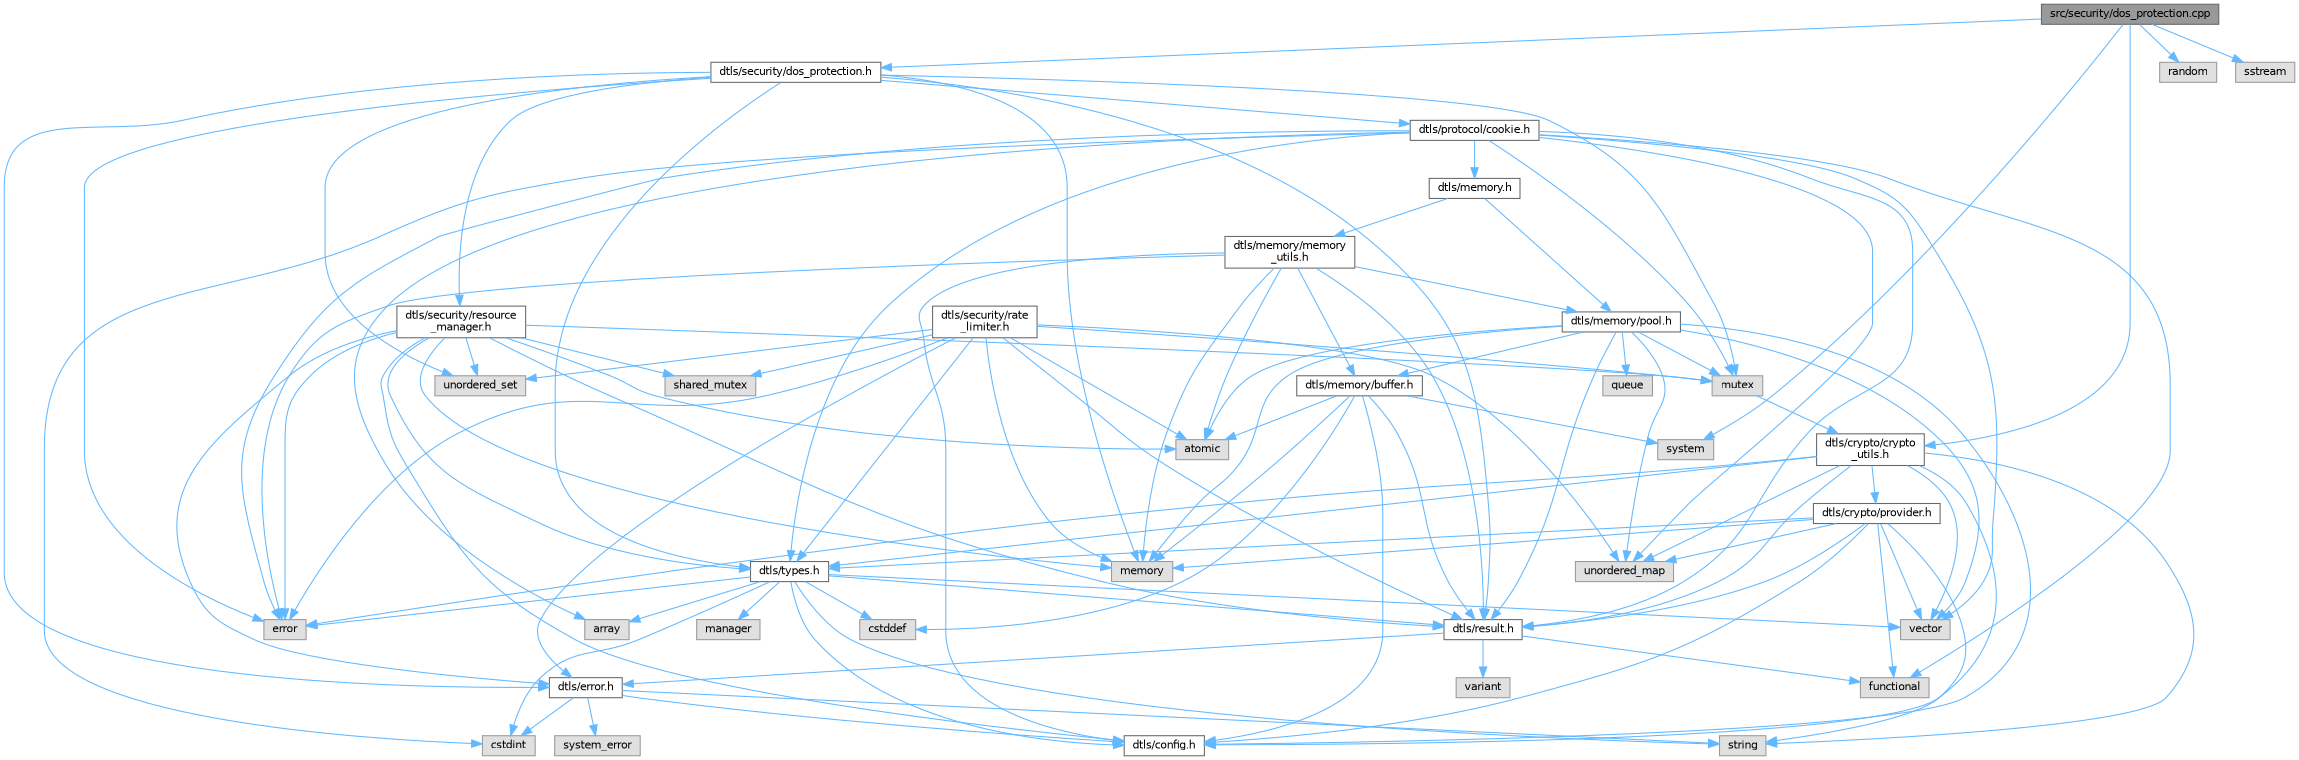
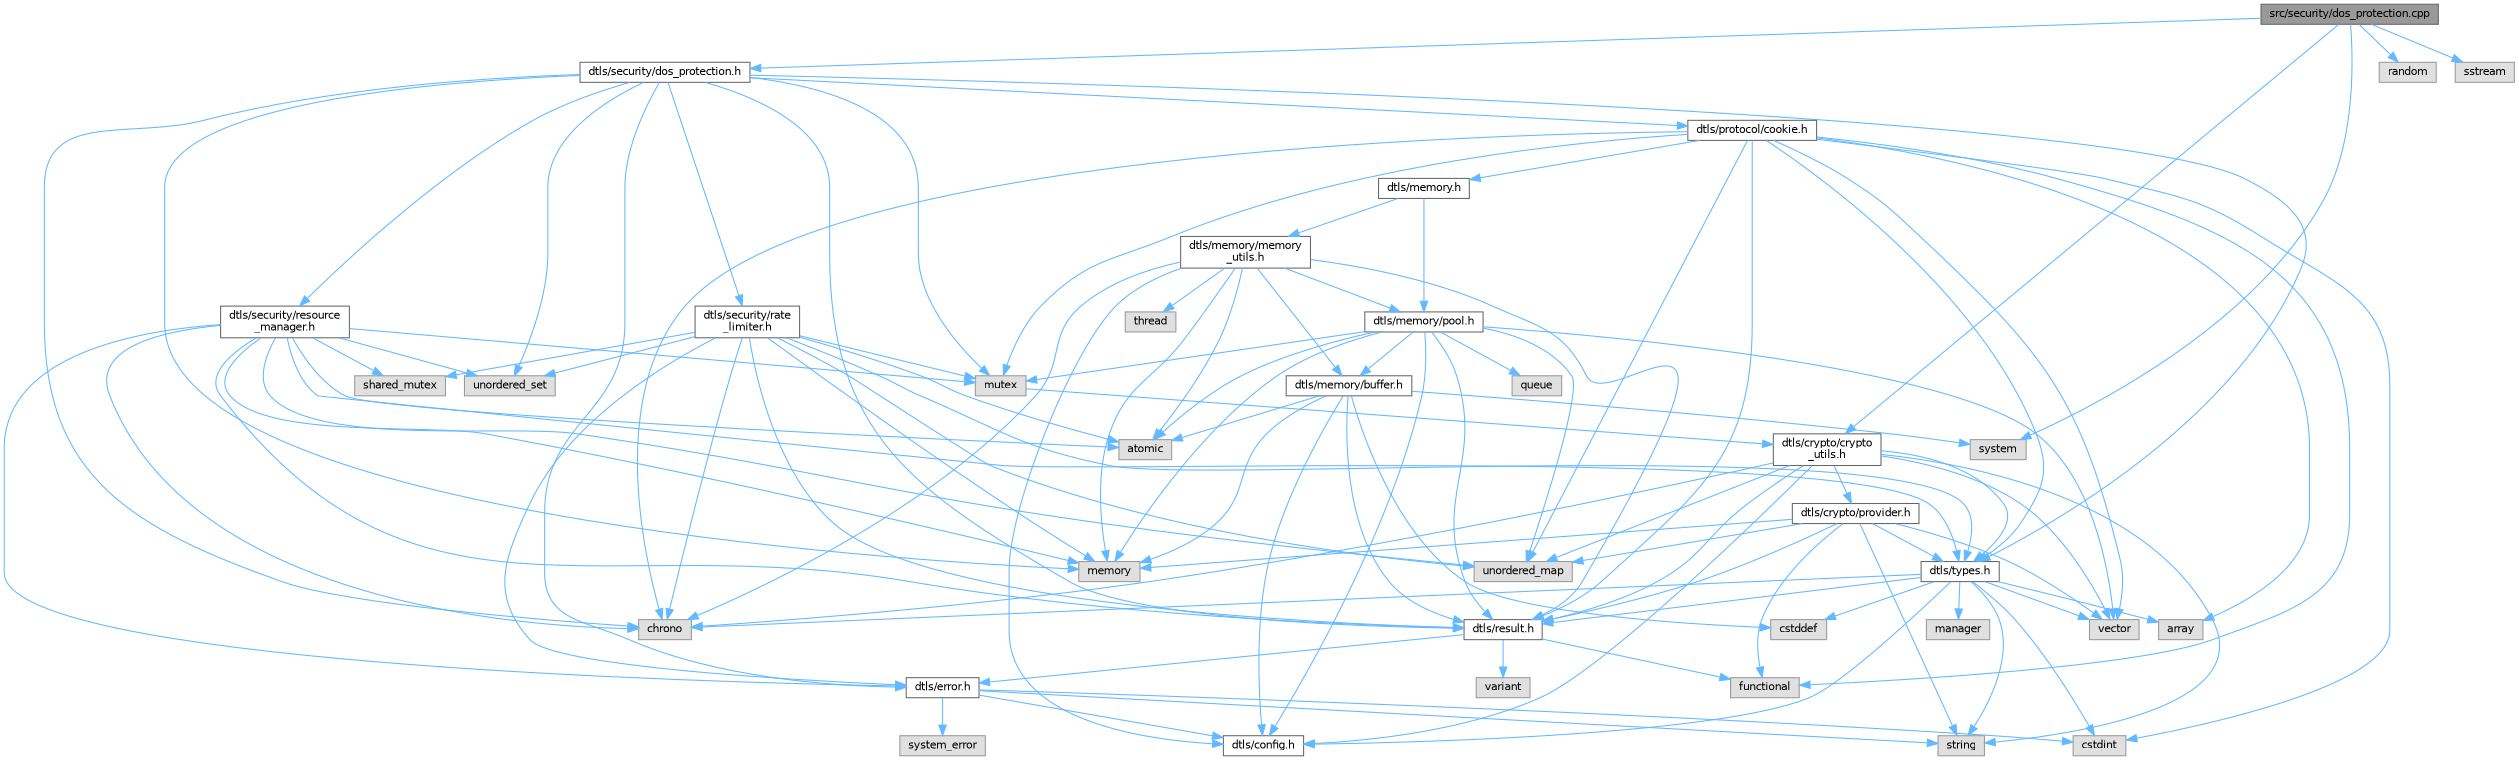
none -> (703, 189)
none -> (1151, 322)
(285, 630) -> (665, 630)
(646, 665) -> (834, 478)
(1561, 687) -> none
